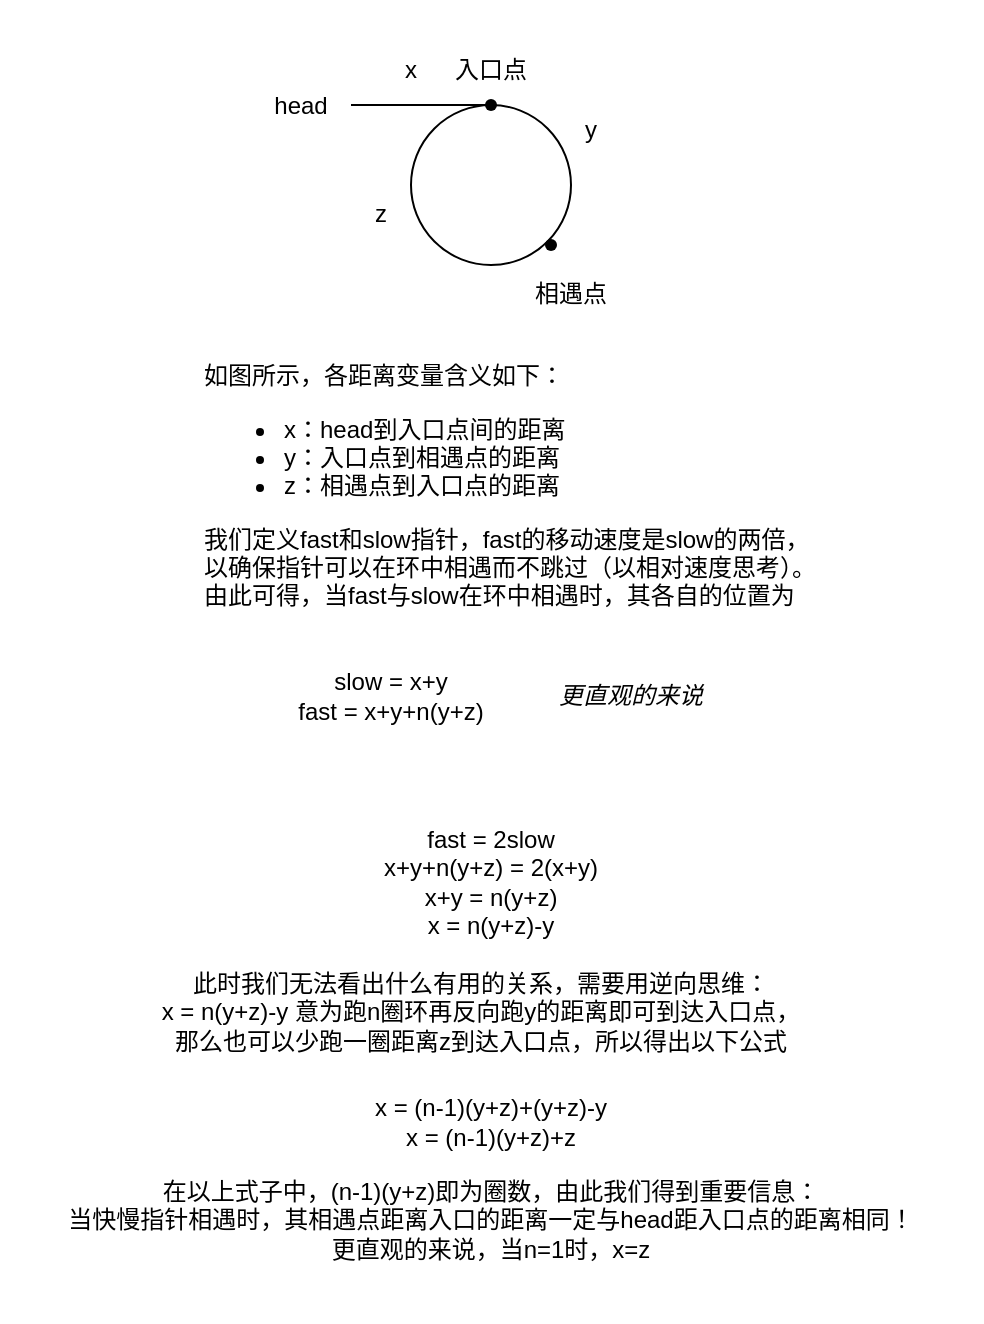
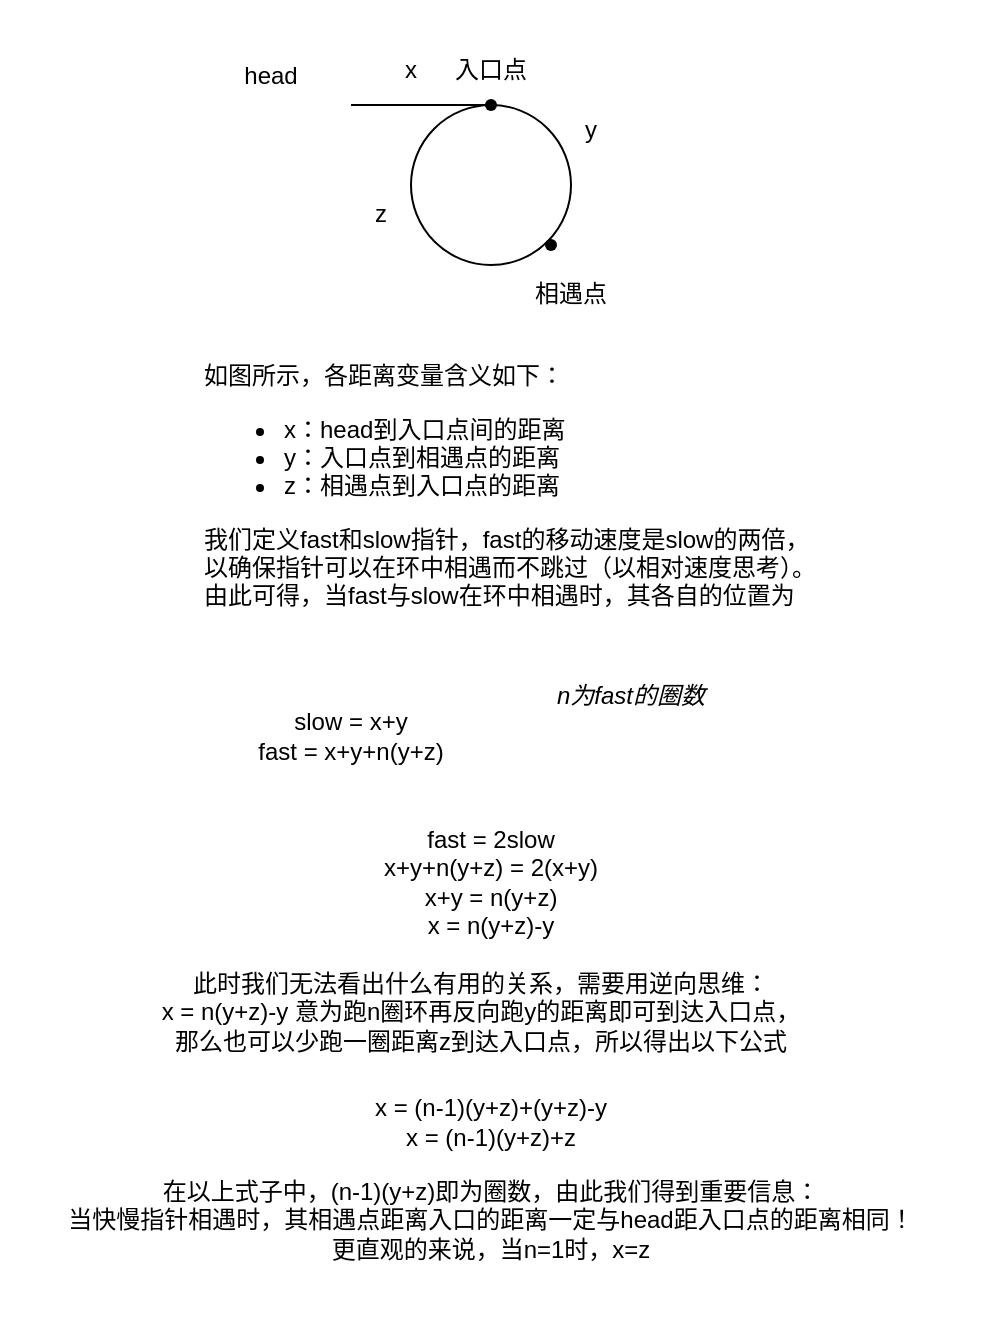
(301, 107) -> (271, 77)
(391, 697) -> (351, 737)
(632, 697) -> (632, 697)
